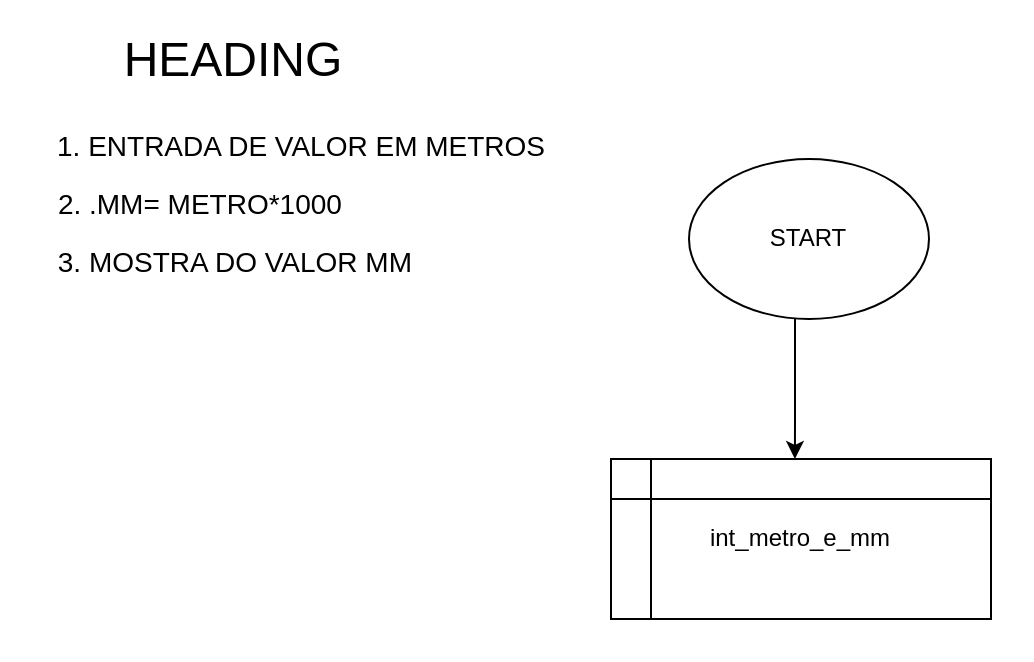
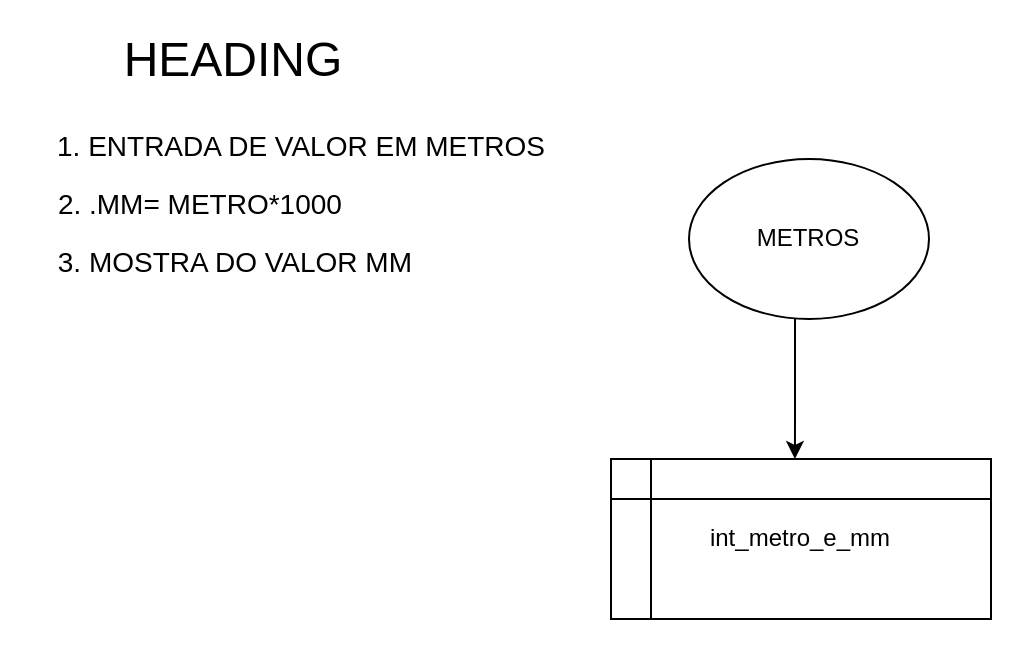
(809, 239) -> (809, 239)
